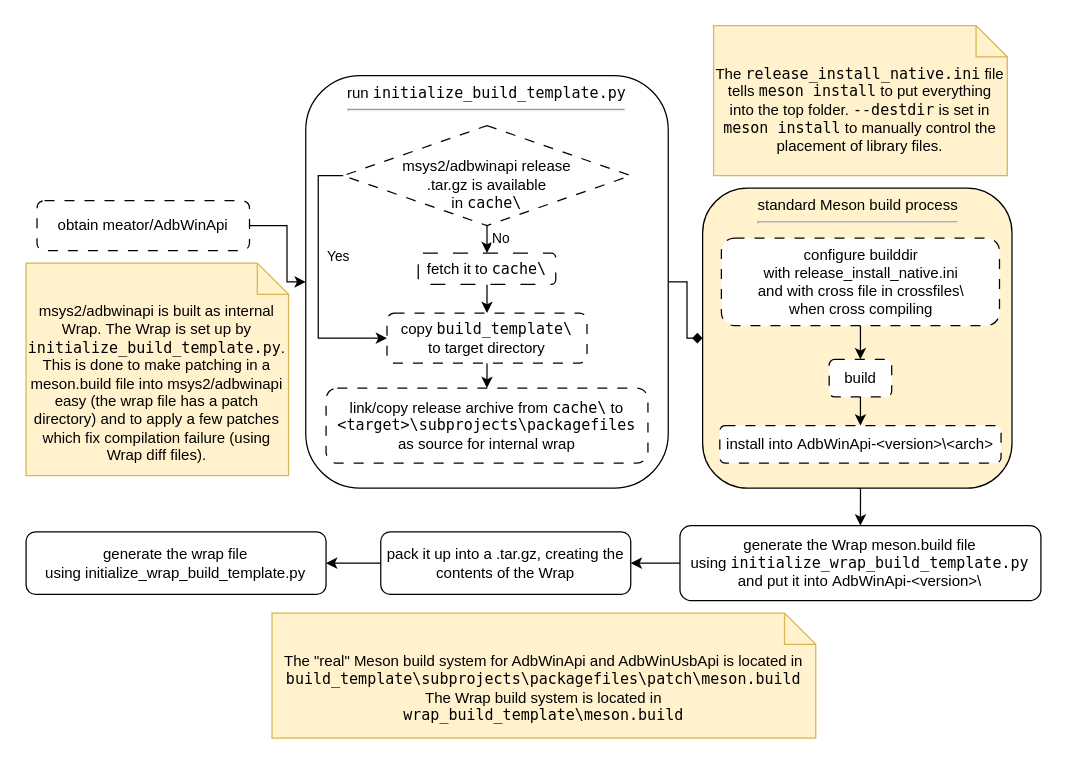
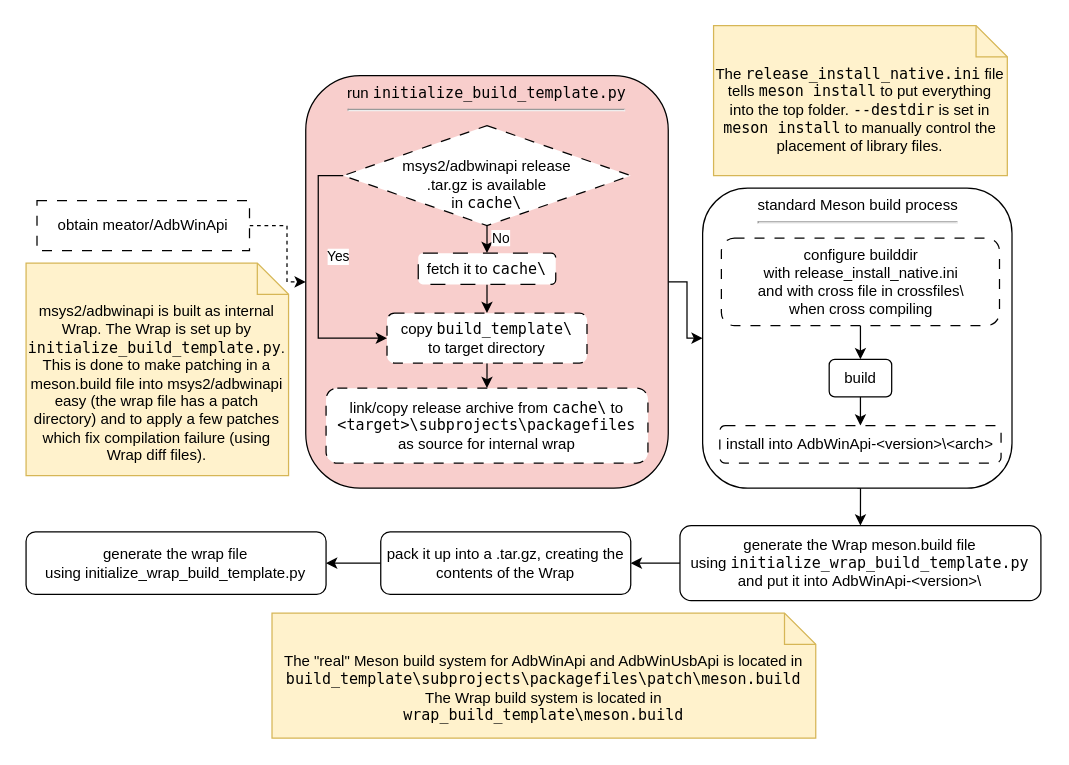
(487, 93) -> (487, 93)
(143, 226) -> (143, 226)
(287, 240) -> (287, 240)
(692, 338) -> (692, 338)
(857, 338) -> (857, 338)
(860, 378) -> (860, 378)
